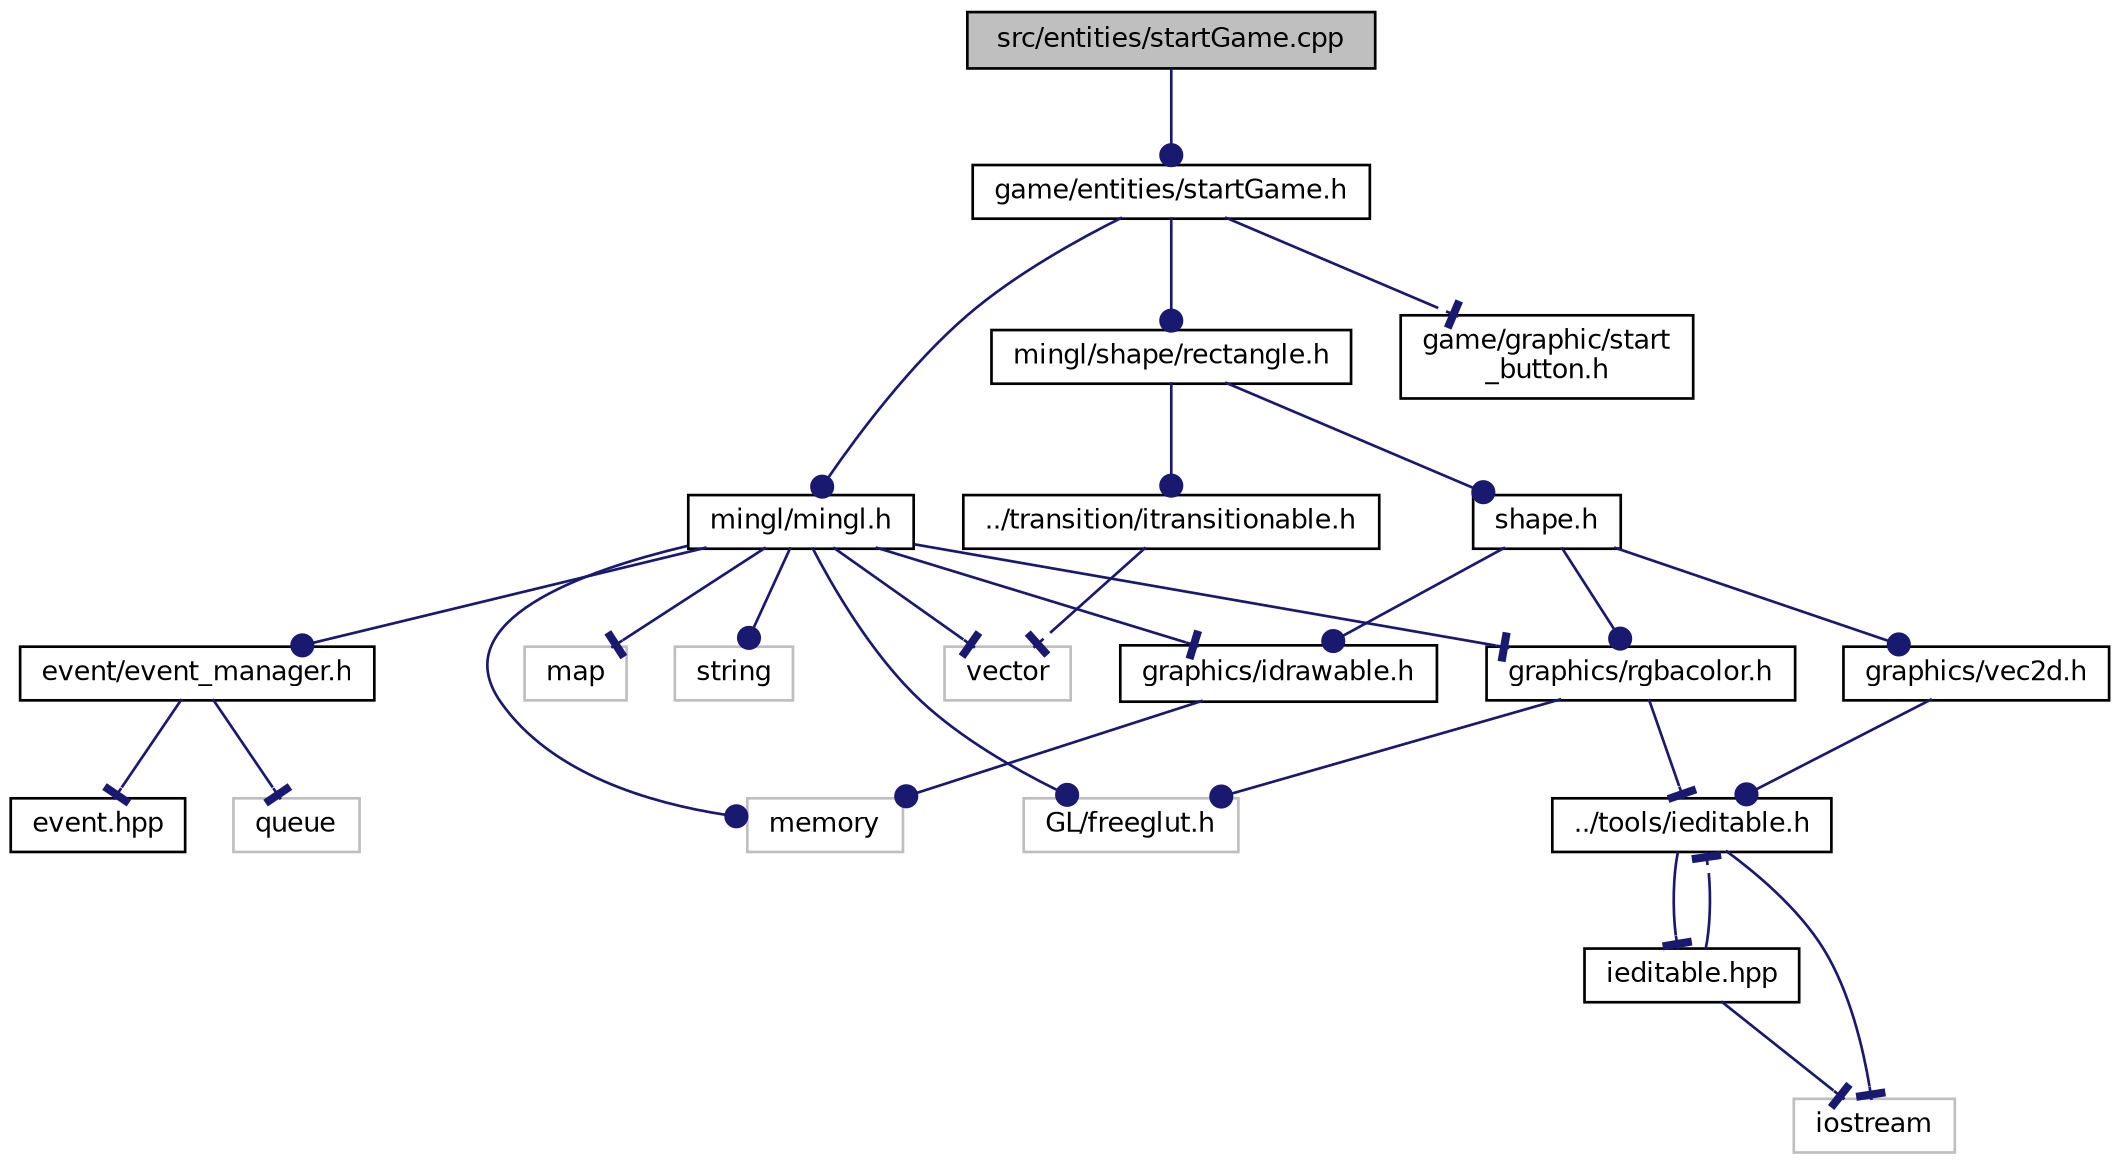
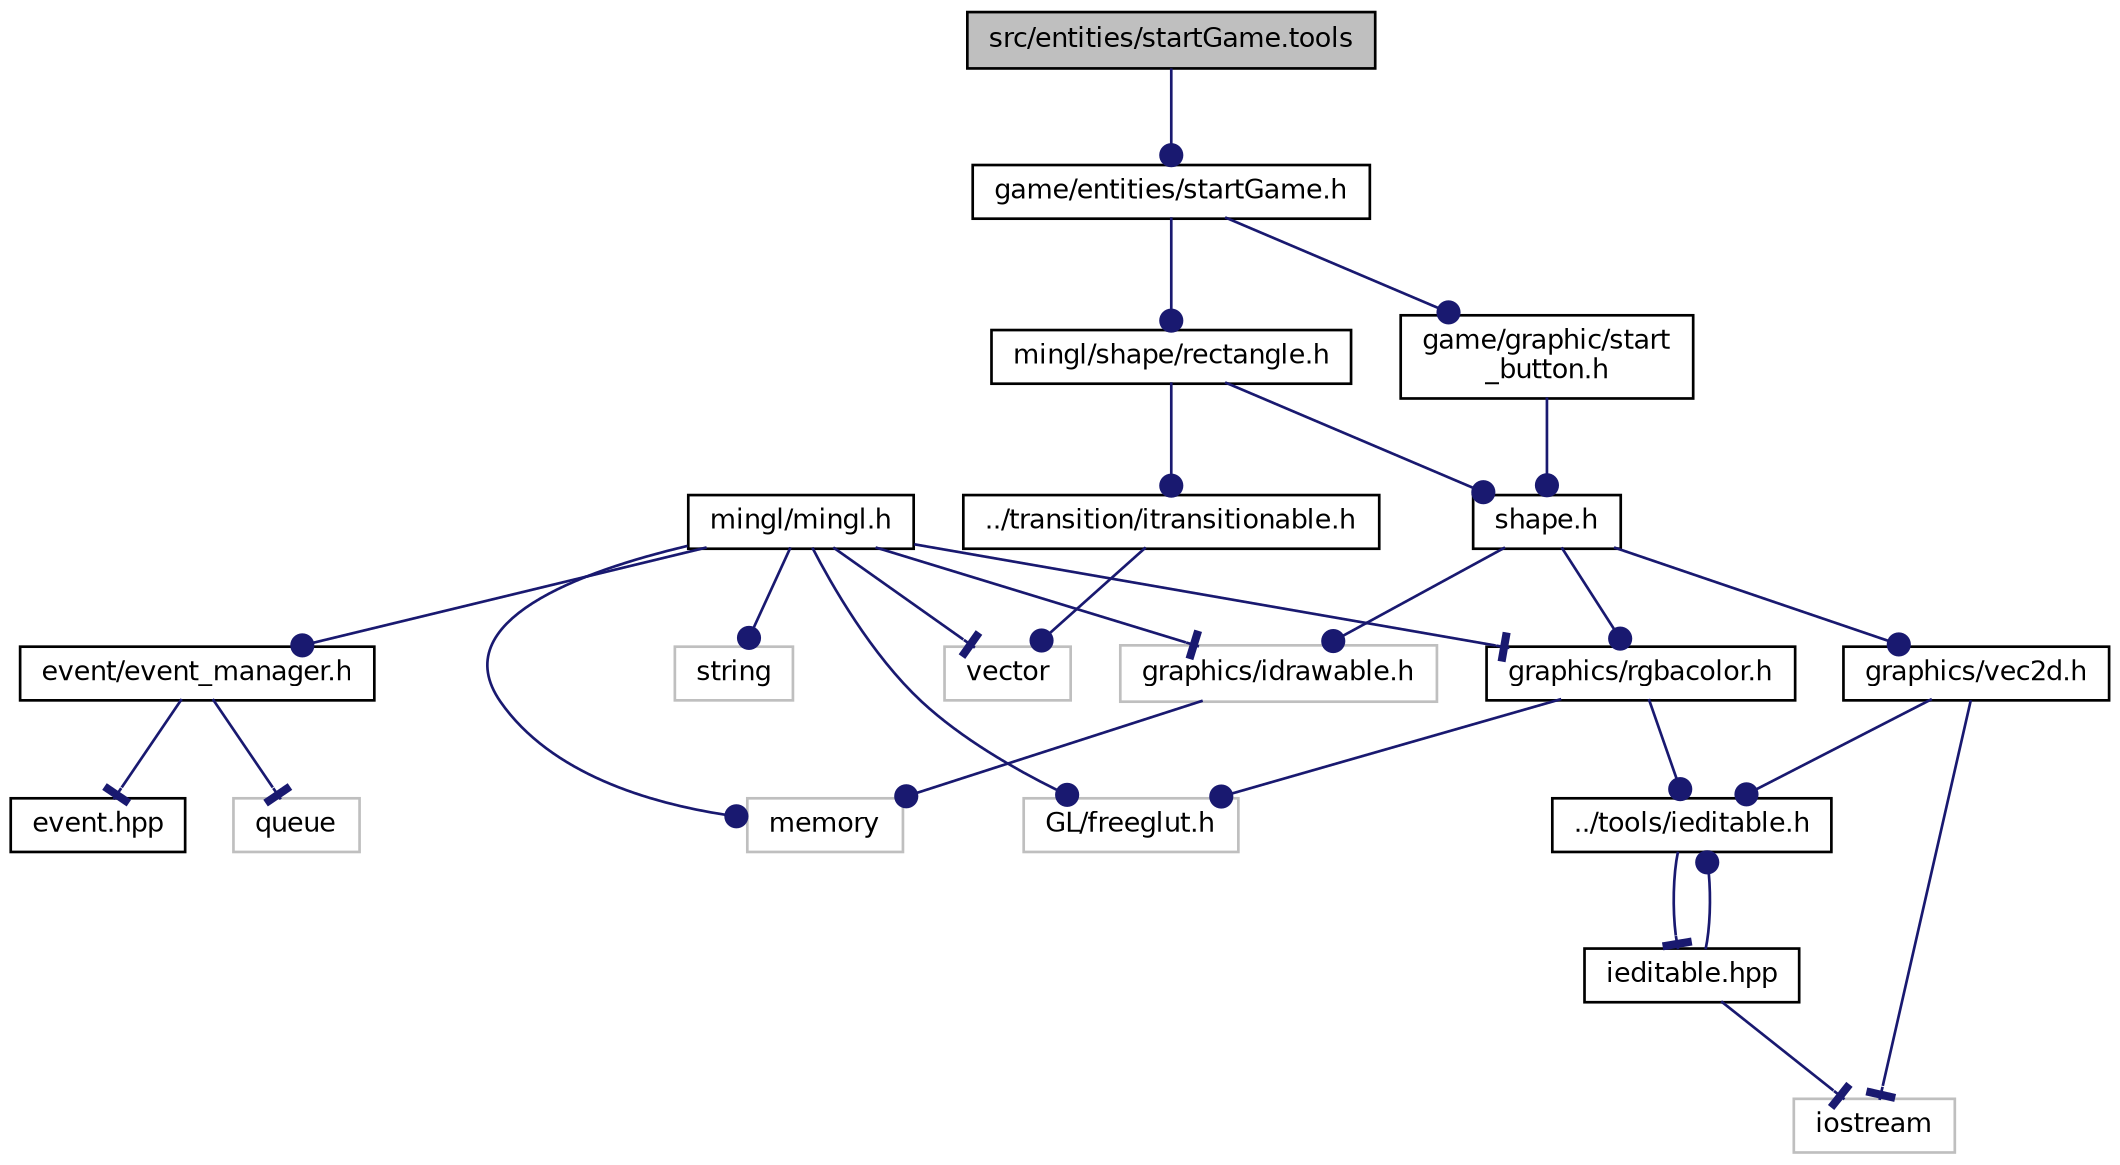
(1171, 40) -> (1171, 40)
(1332, 263) -> (1332, 263)
(956, 326) -> none
none -> (1547, 436)
(1096, 592) -> (1096, 592)
(576, 674) -> none
(1279, 674) -> (1279, 674)
(1664, 743) -> (1664, 743)
(1710, 911) -> (1710, 911)
(1825, 952) -> (1927, 893)
